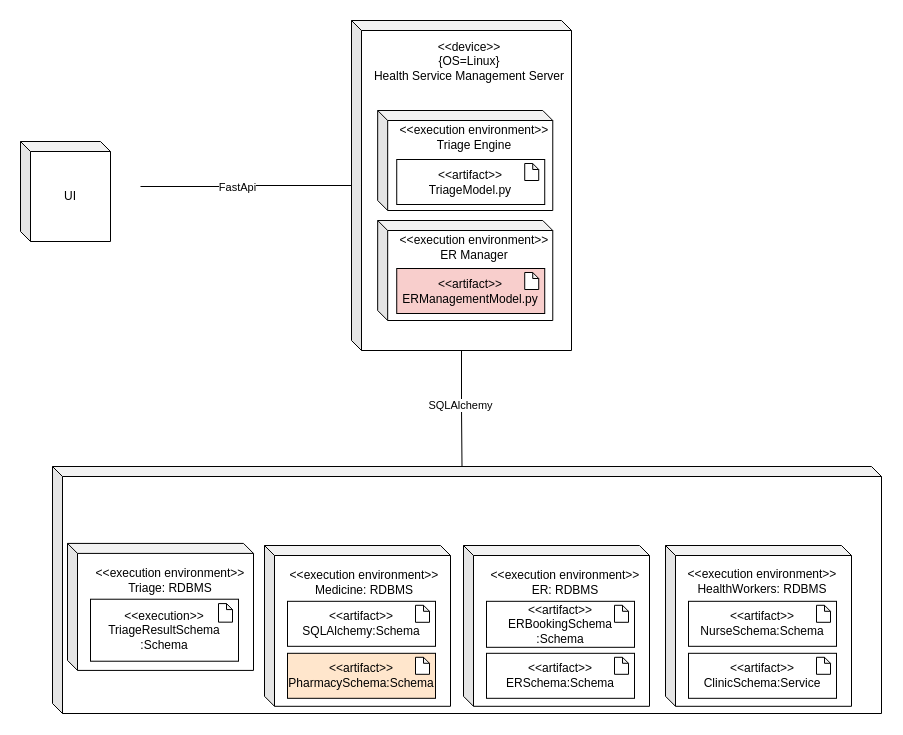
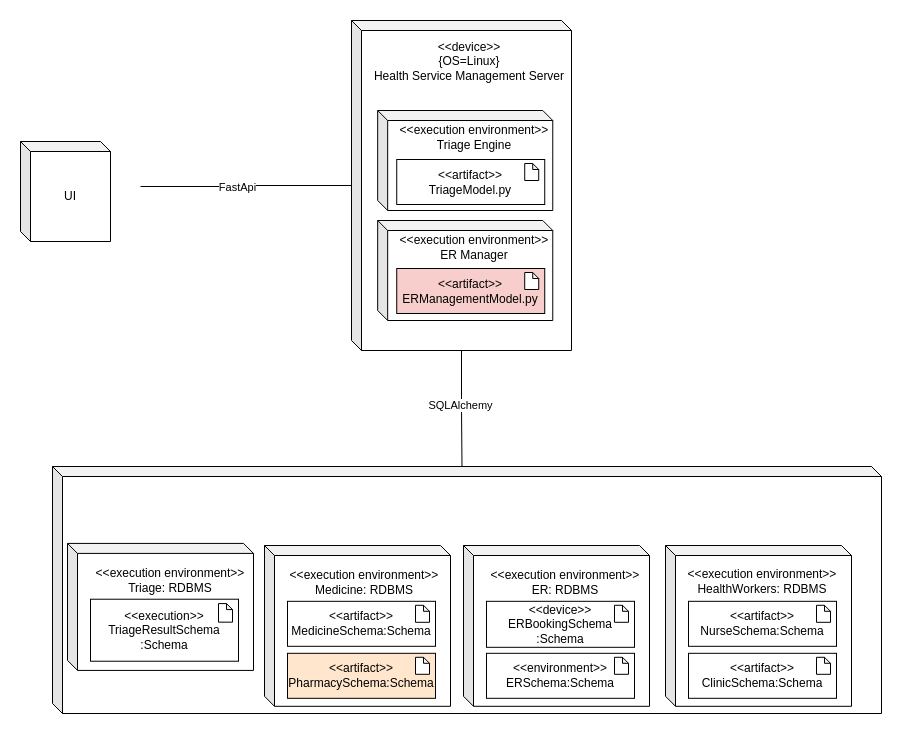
(362, 624) -> (362, 624)
(561, 625) -> (561, 625)
(561, 676) -> (561, 676)
(763, 676) -> (763, 676)
